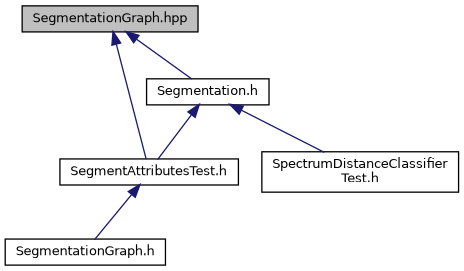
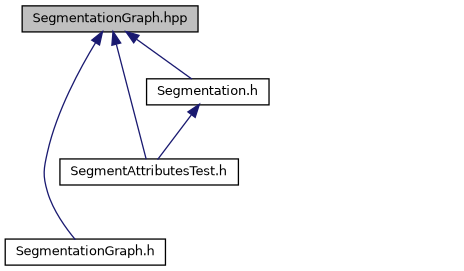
(360, 172) -> none
(113, 217) -> (51, 141)
